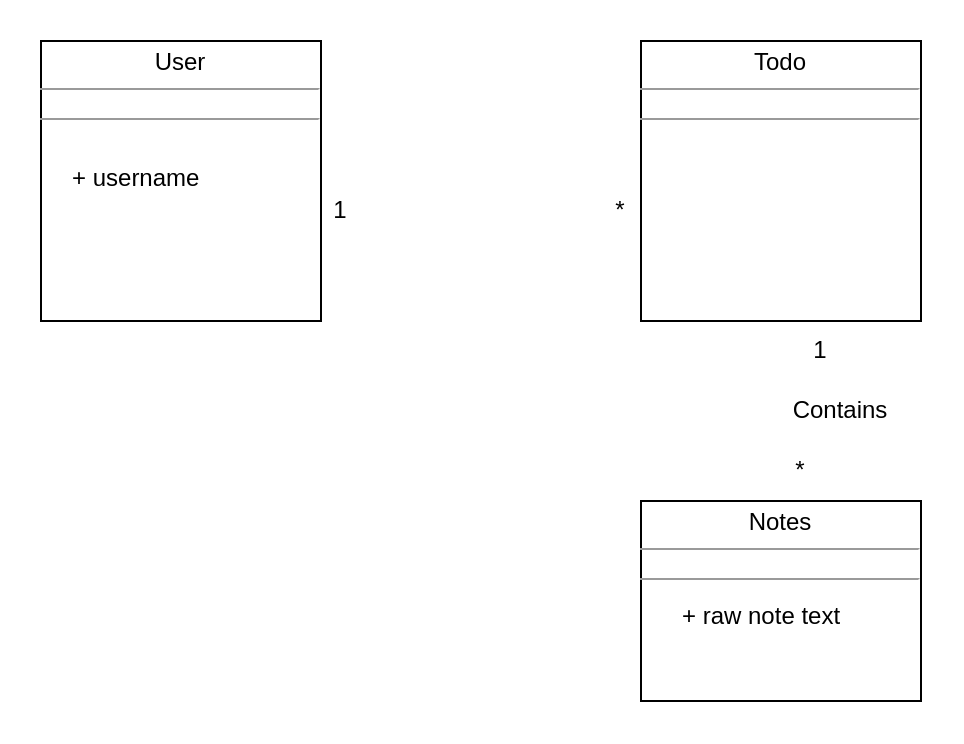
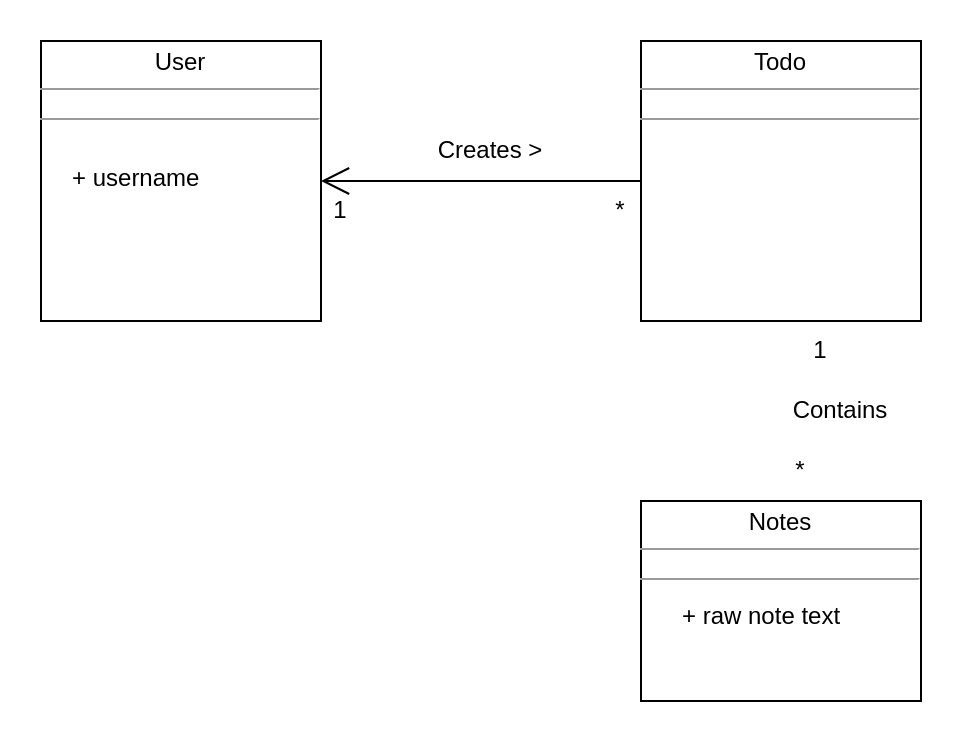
none -> (491, 151)
none -> (484, 181)
